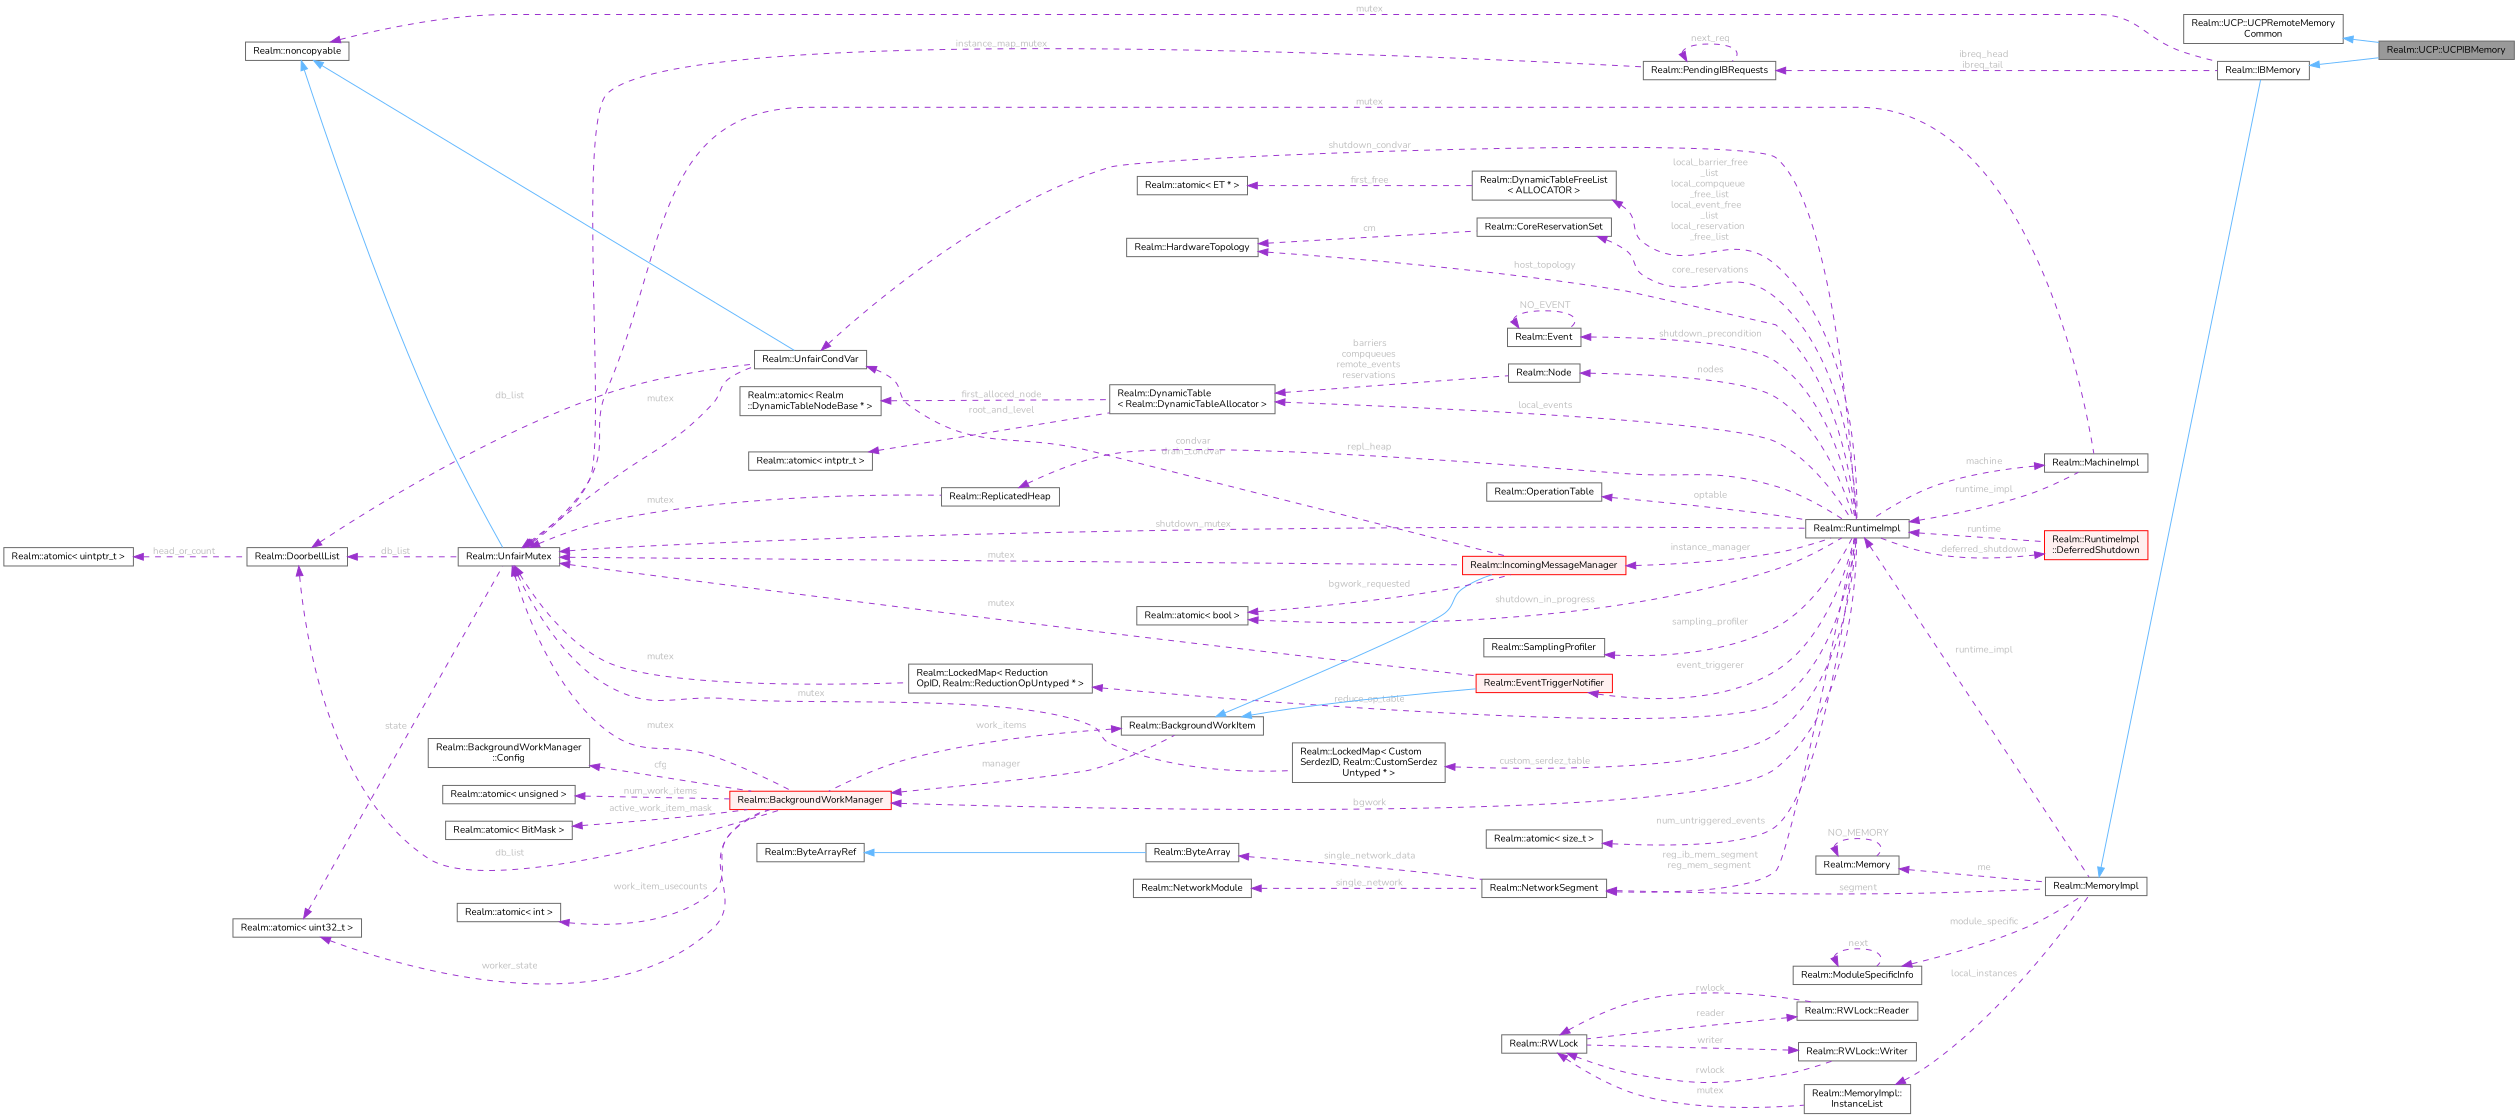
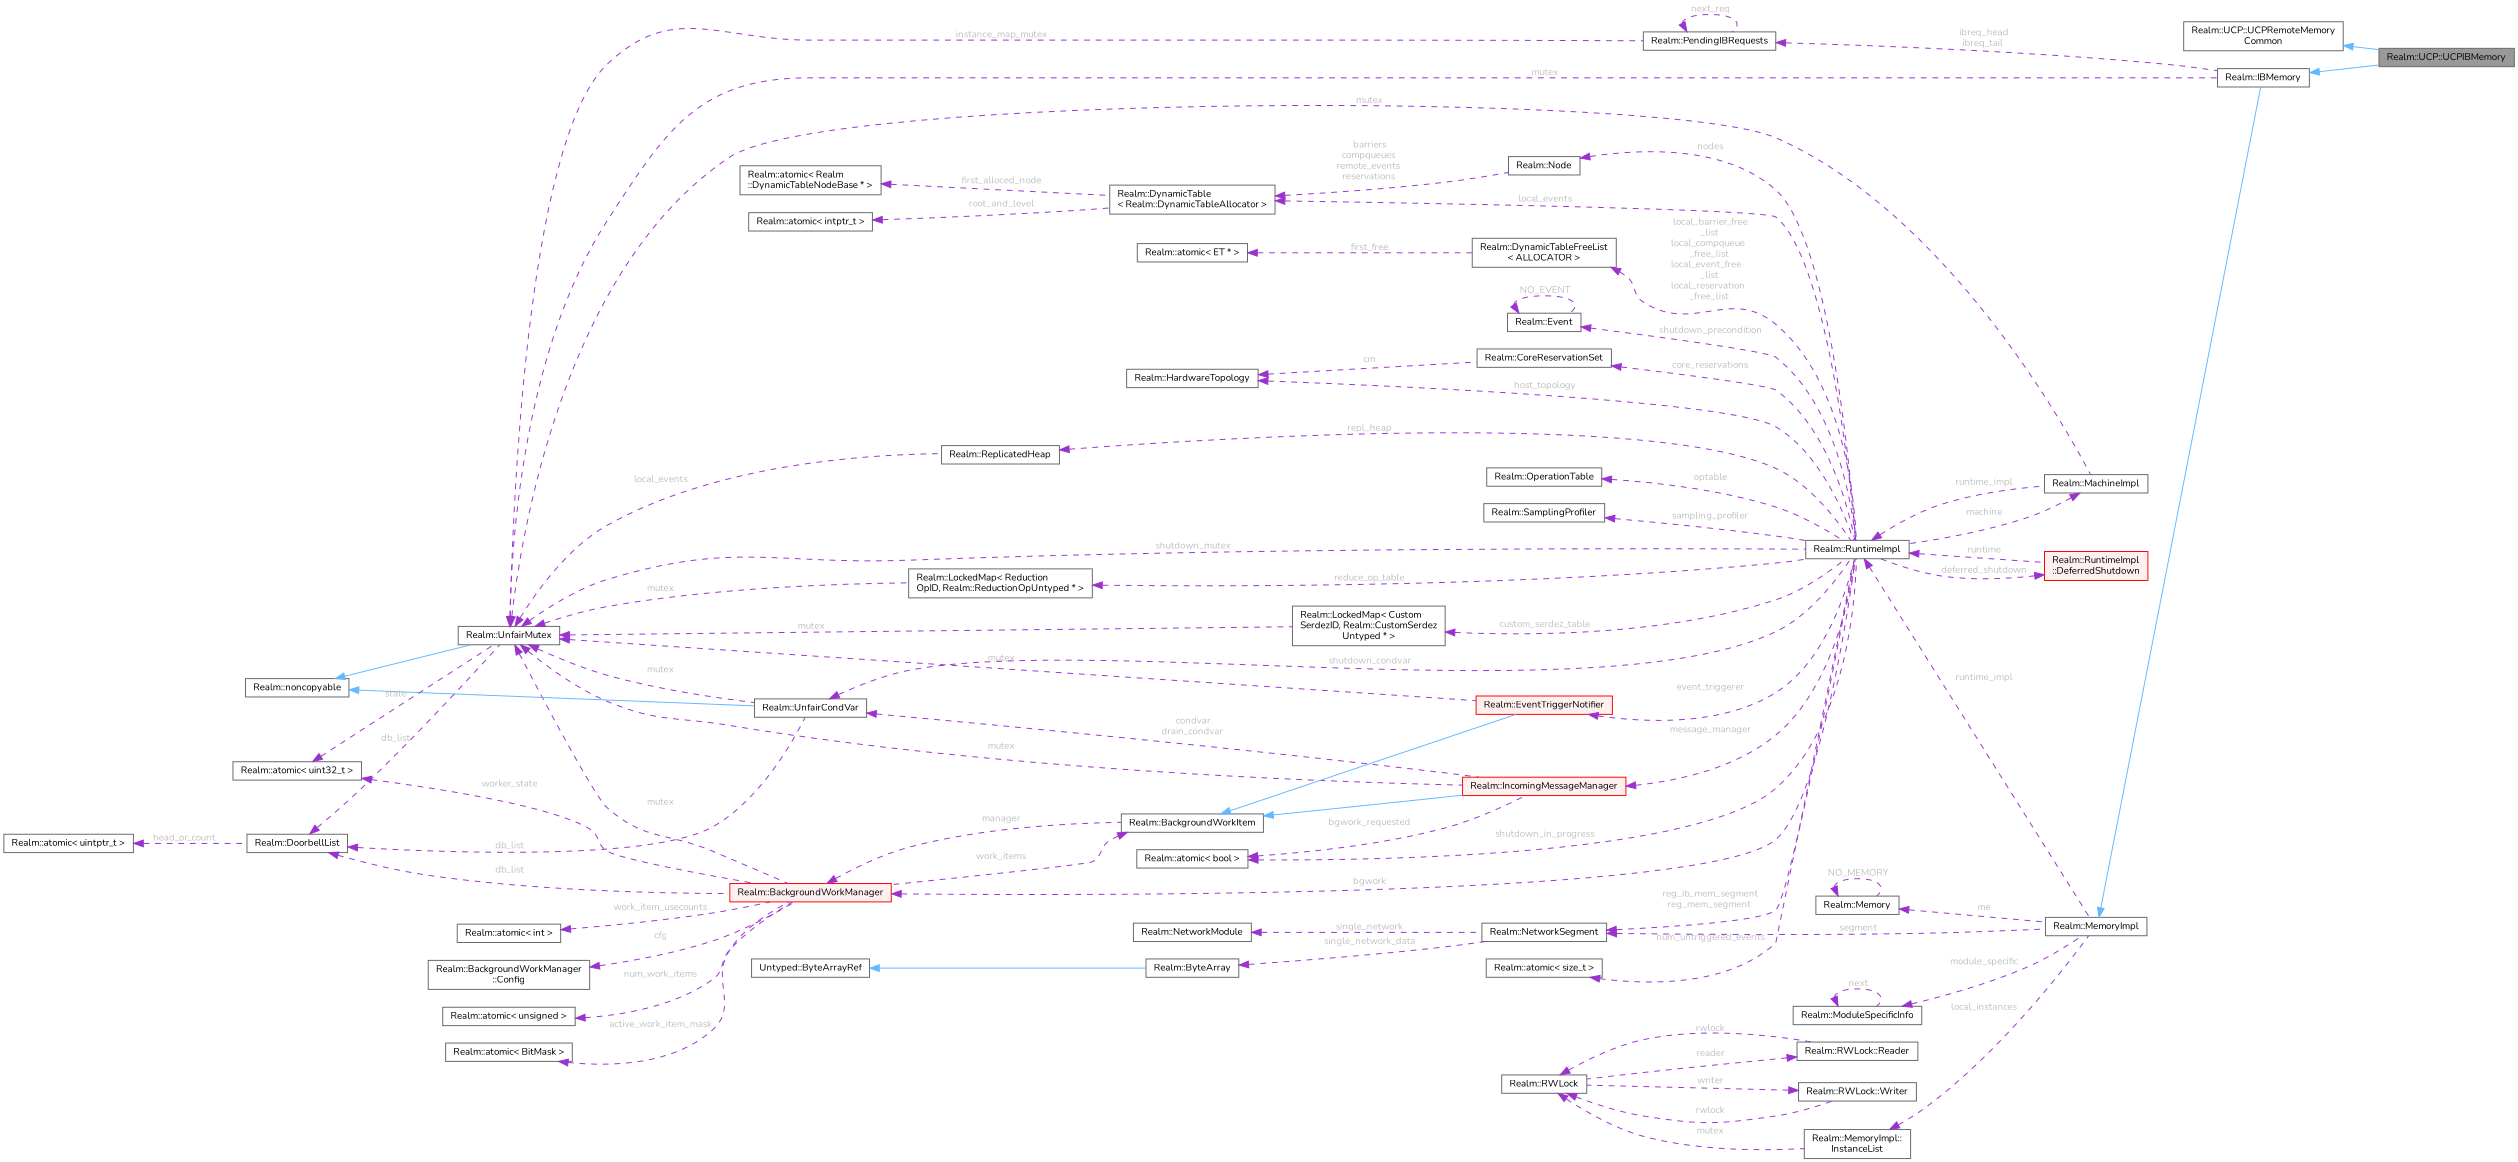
(1283, 14) -> (1176, 78)
(660, 500) -> (660, 479)
(1710, 548) -> (1710, 730)
(811, 853) -> (811, 968)
